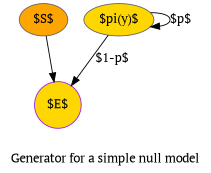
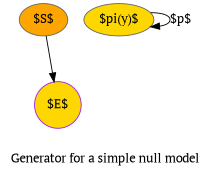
(93, 57) -> none
